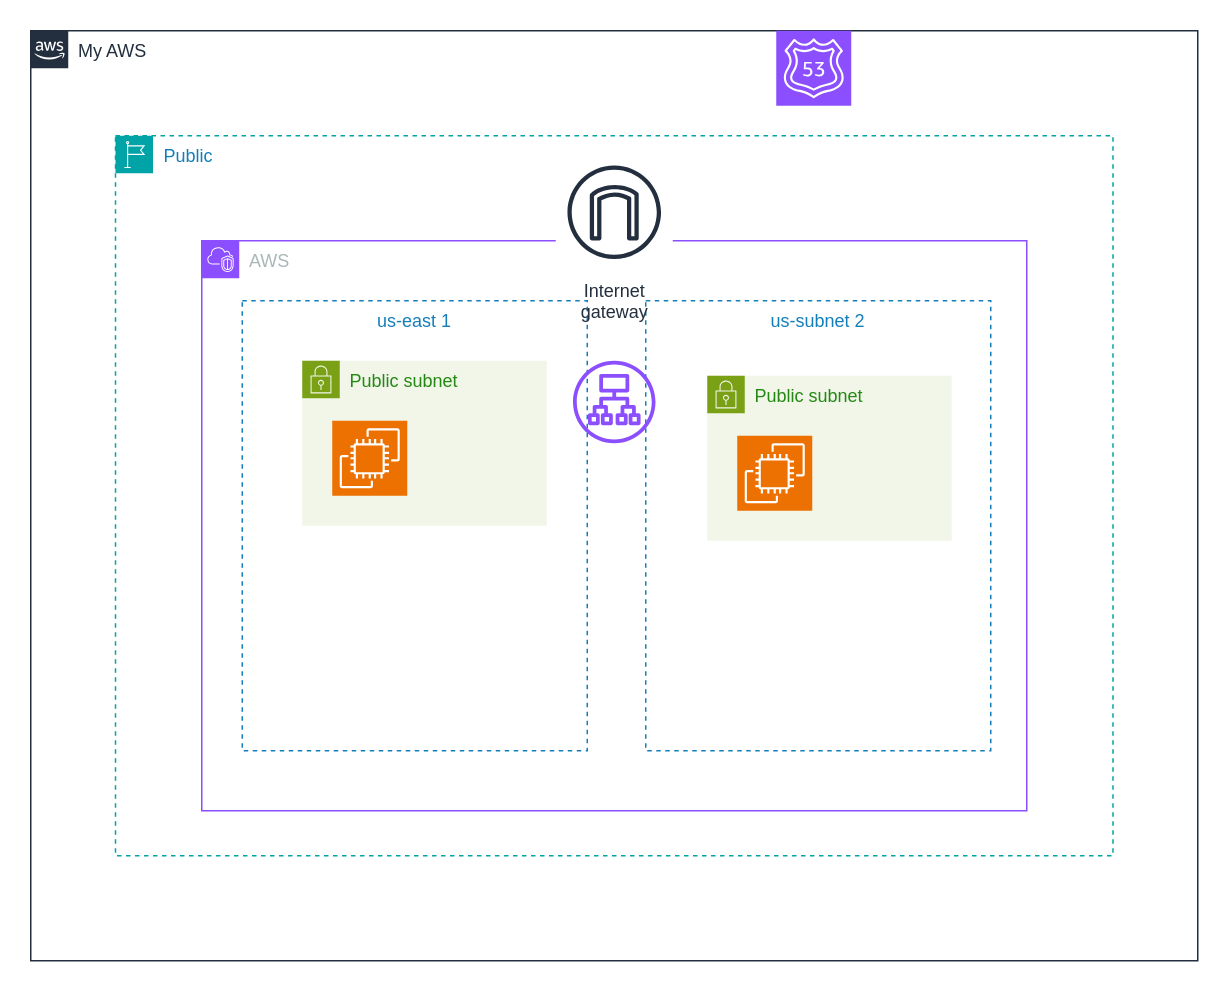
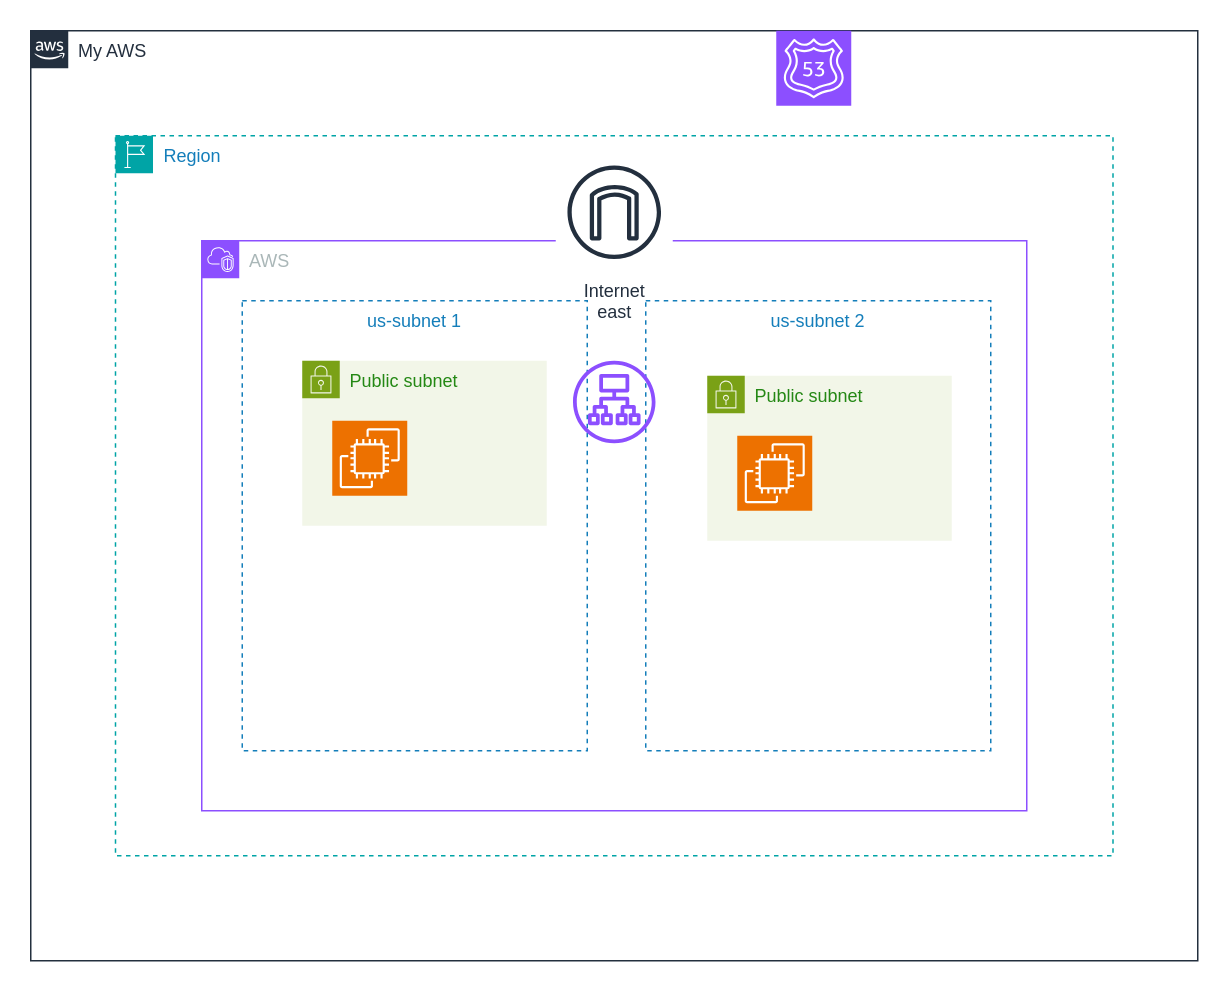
(190, 157) -> (192, 157)
(615, 303) -> (615, 303)
(415, 322) -> (415, 322)
